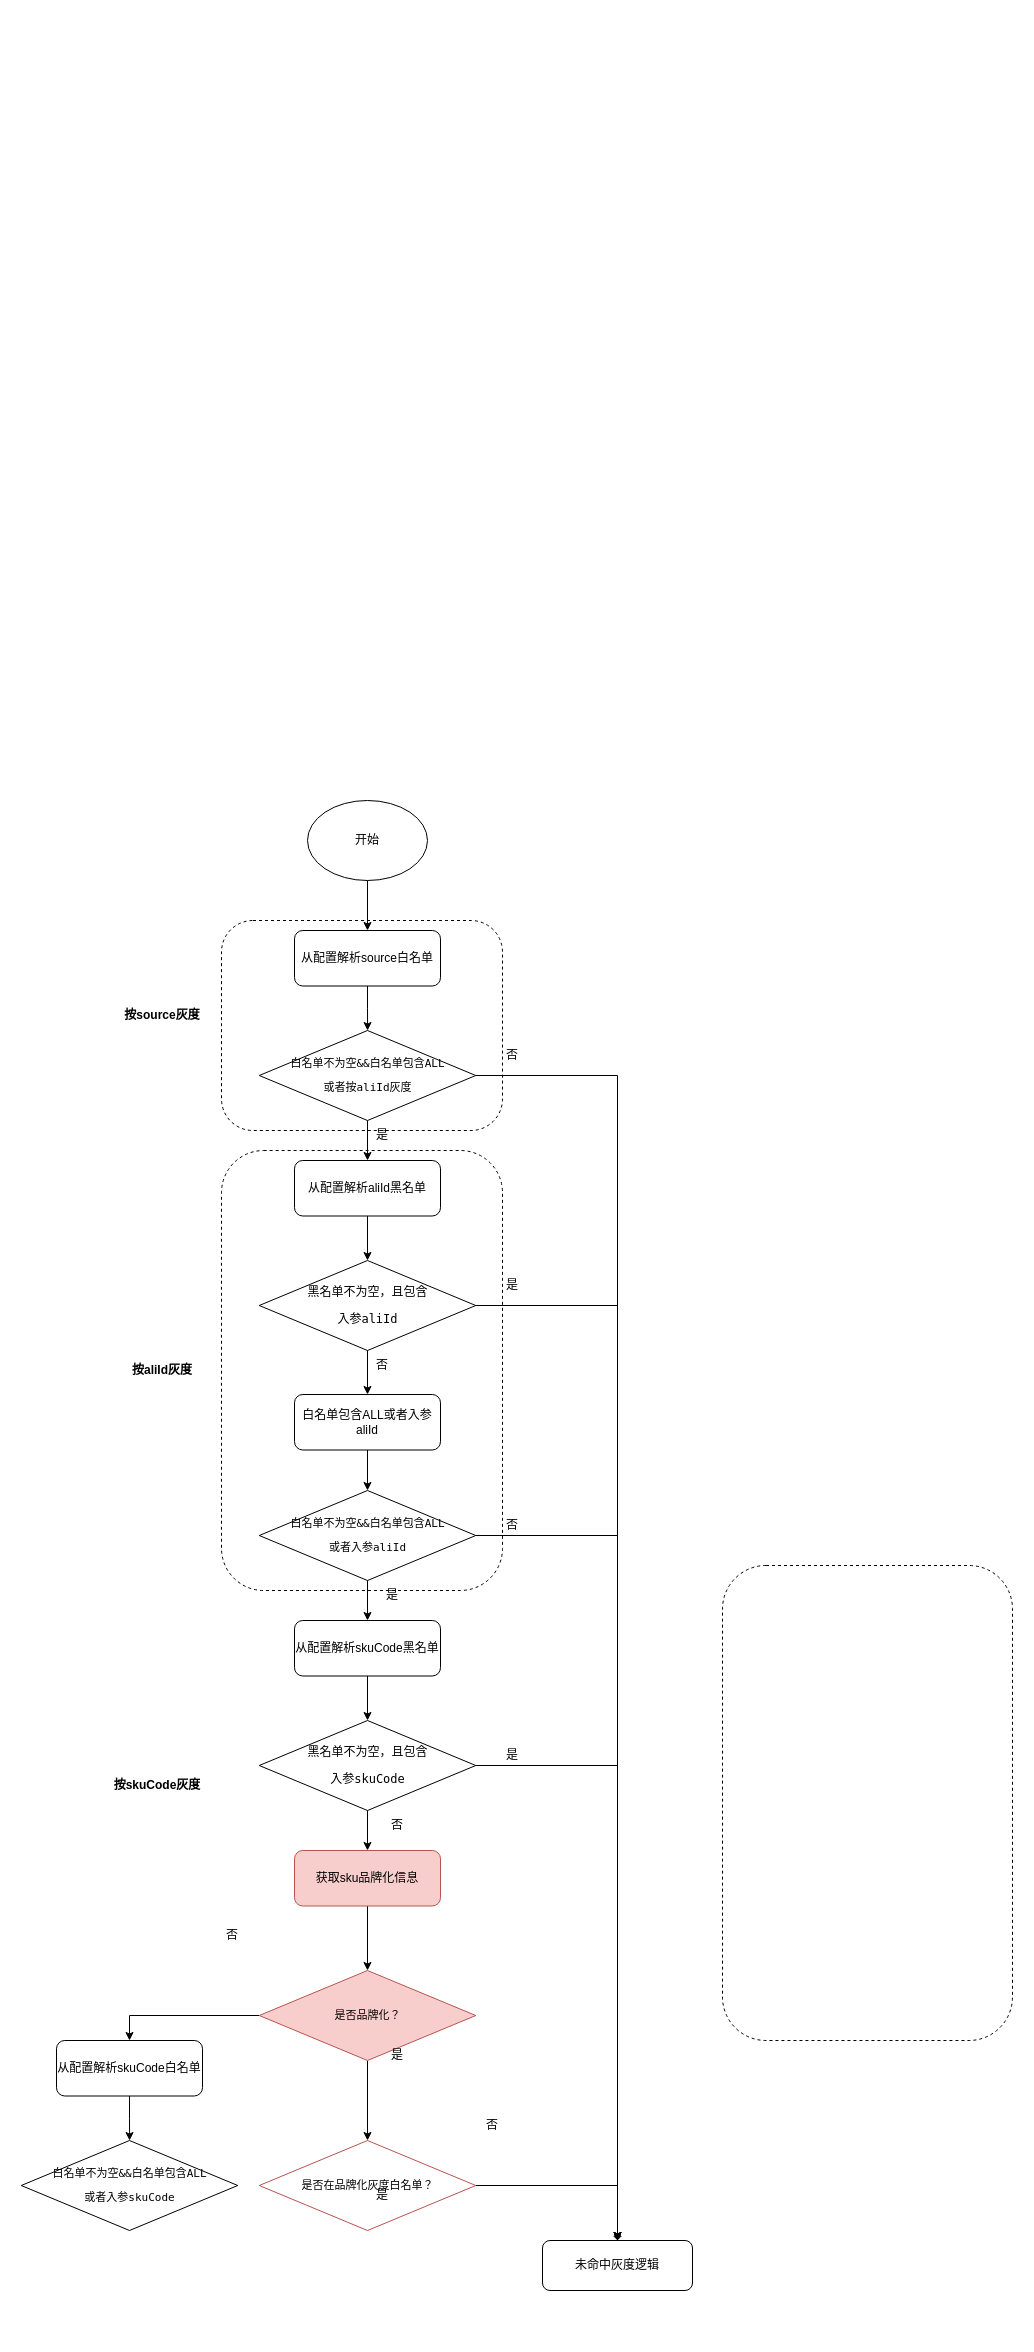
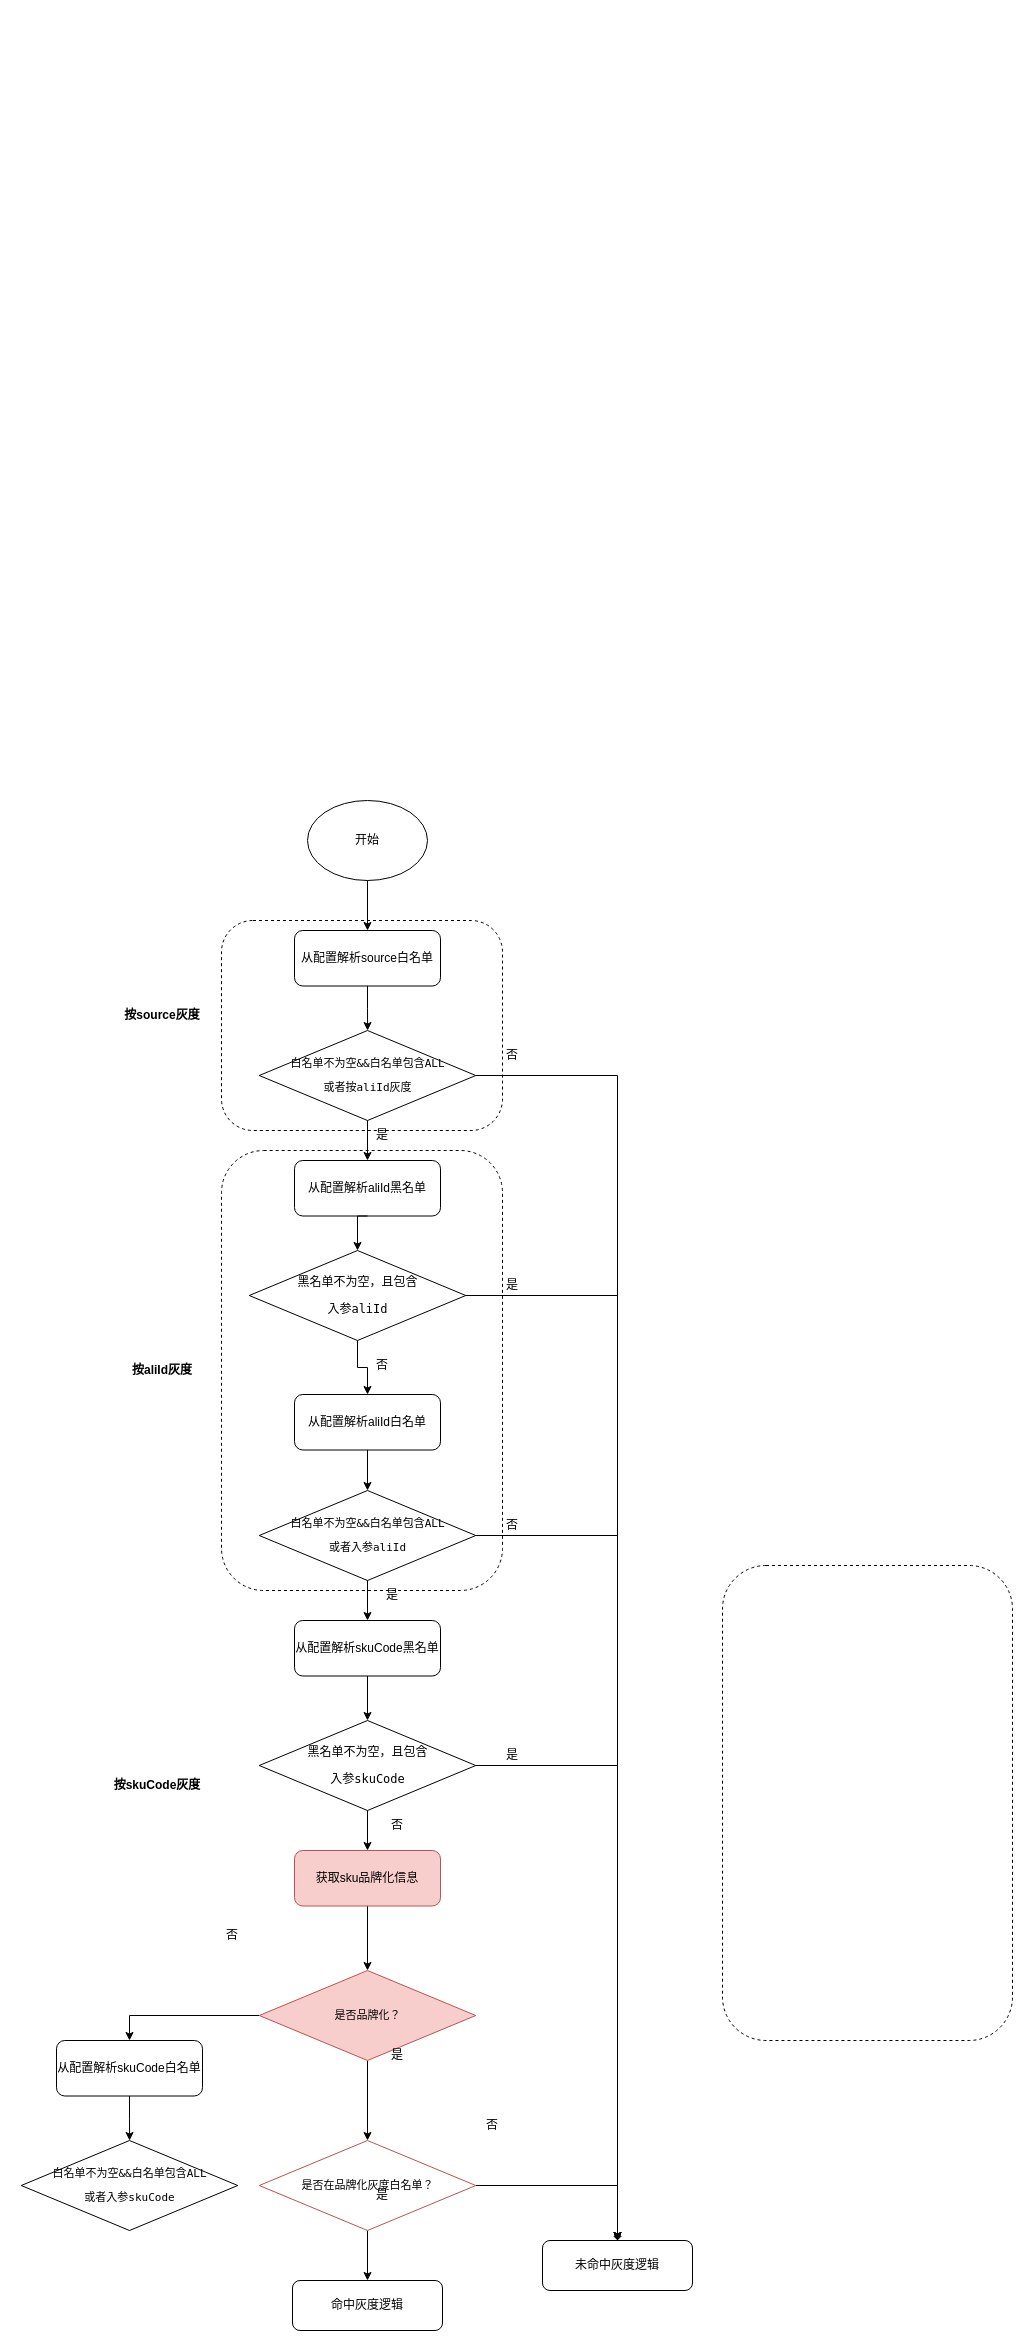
(368, 1306) -> (358, 1296)
(368, 1423) -> (368, 1423)
none -> (368, 2252)
none -> (368, 2306)
